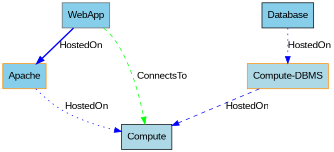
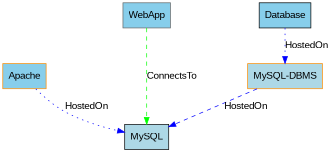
(58, 43) -> none
(288, 76) -> (285, 76)
(147, 137) -> (147, 137)
